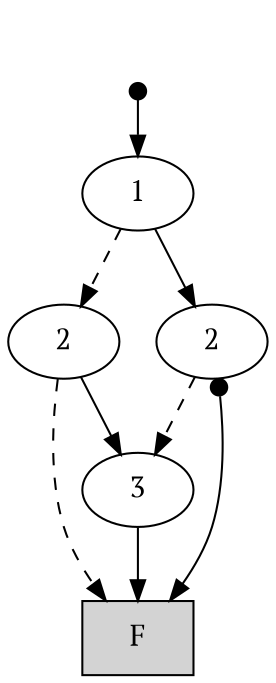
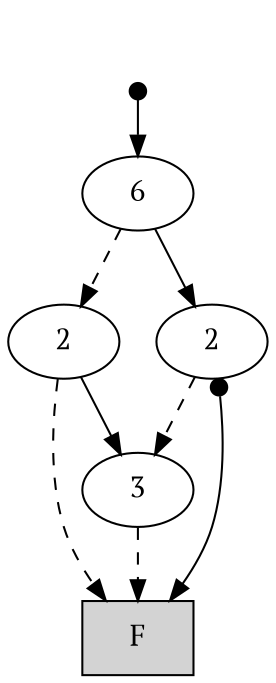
(138, 193) -> (138, 193)
(138, 554) -> (138, 554)
